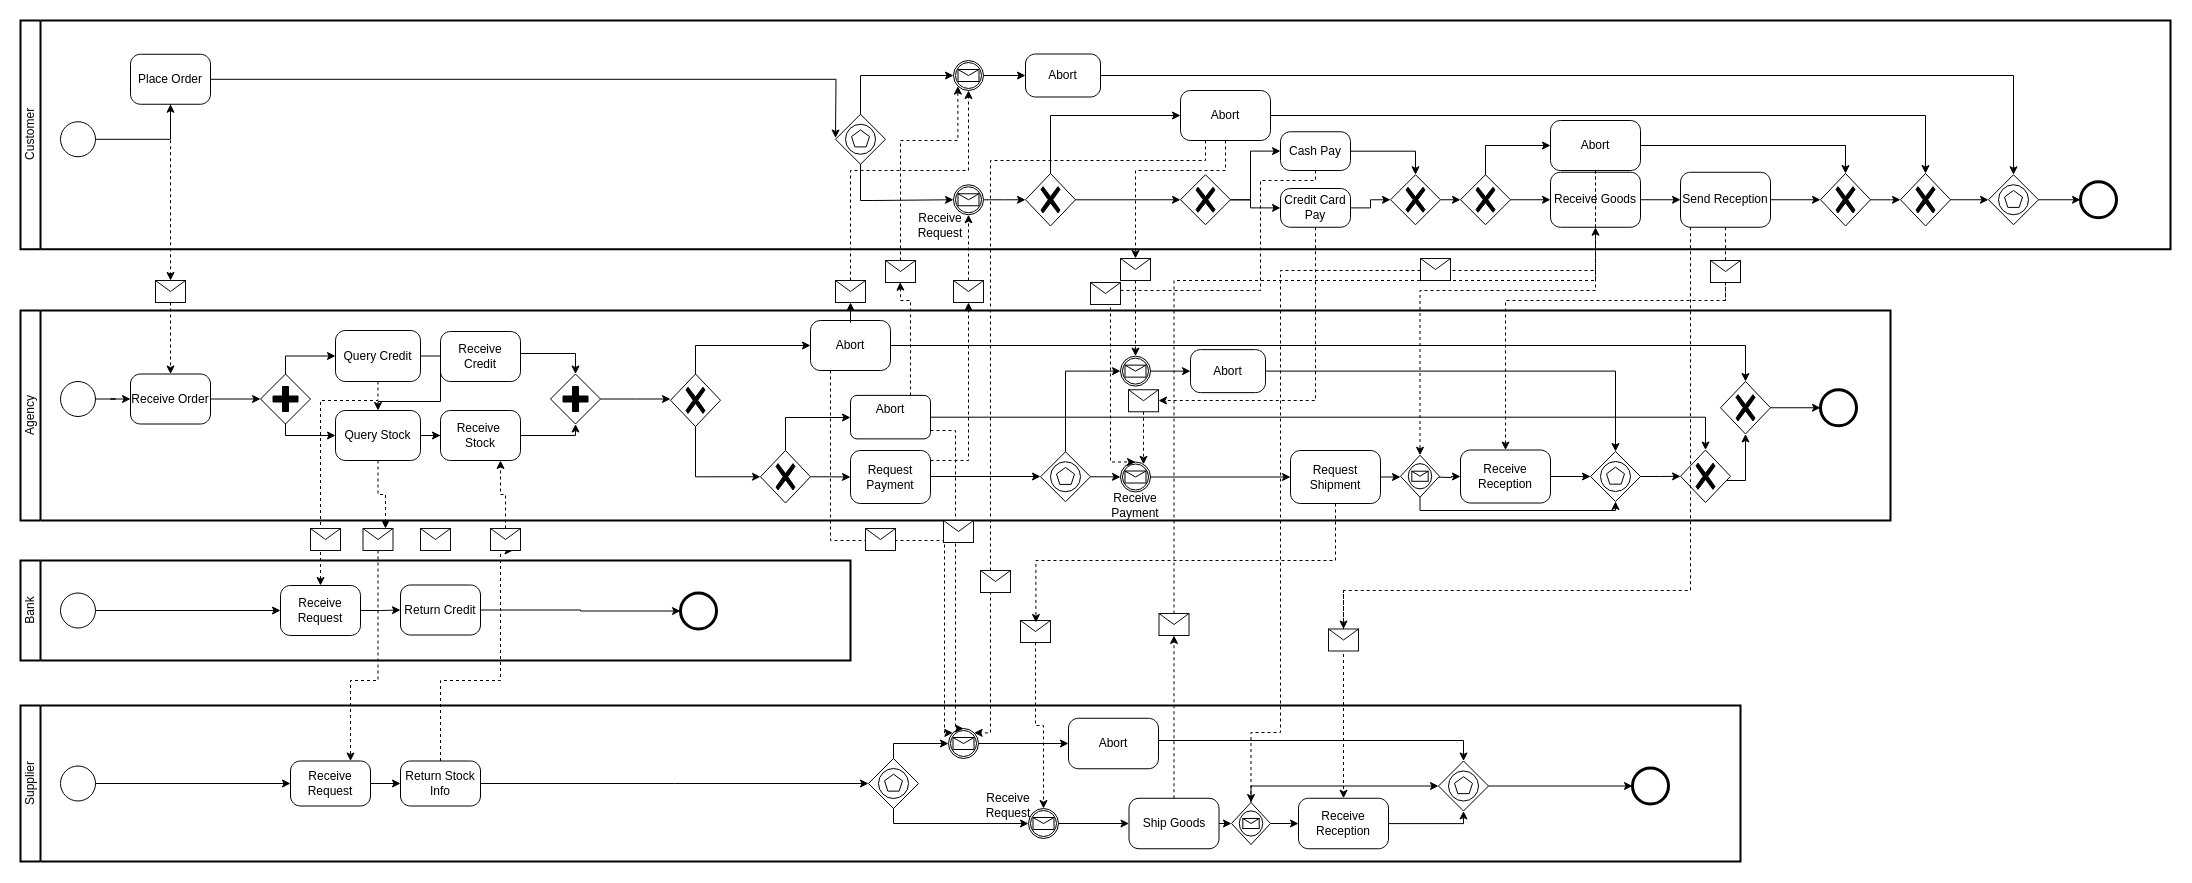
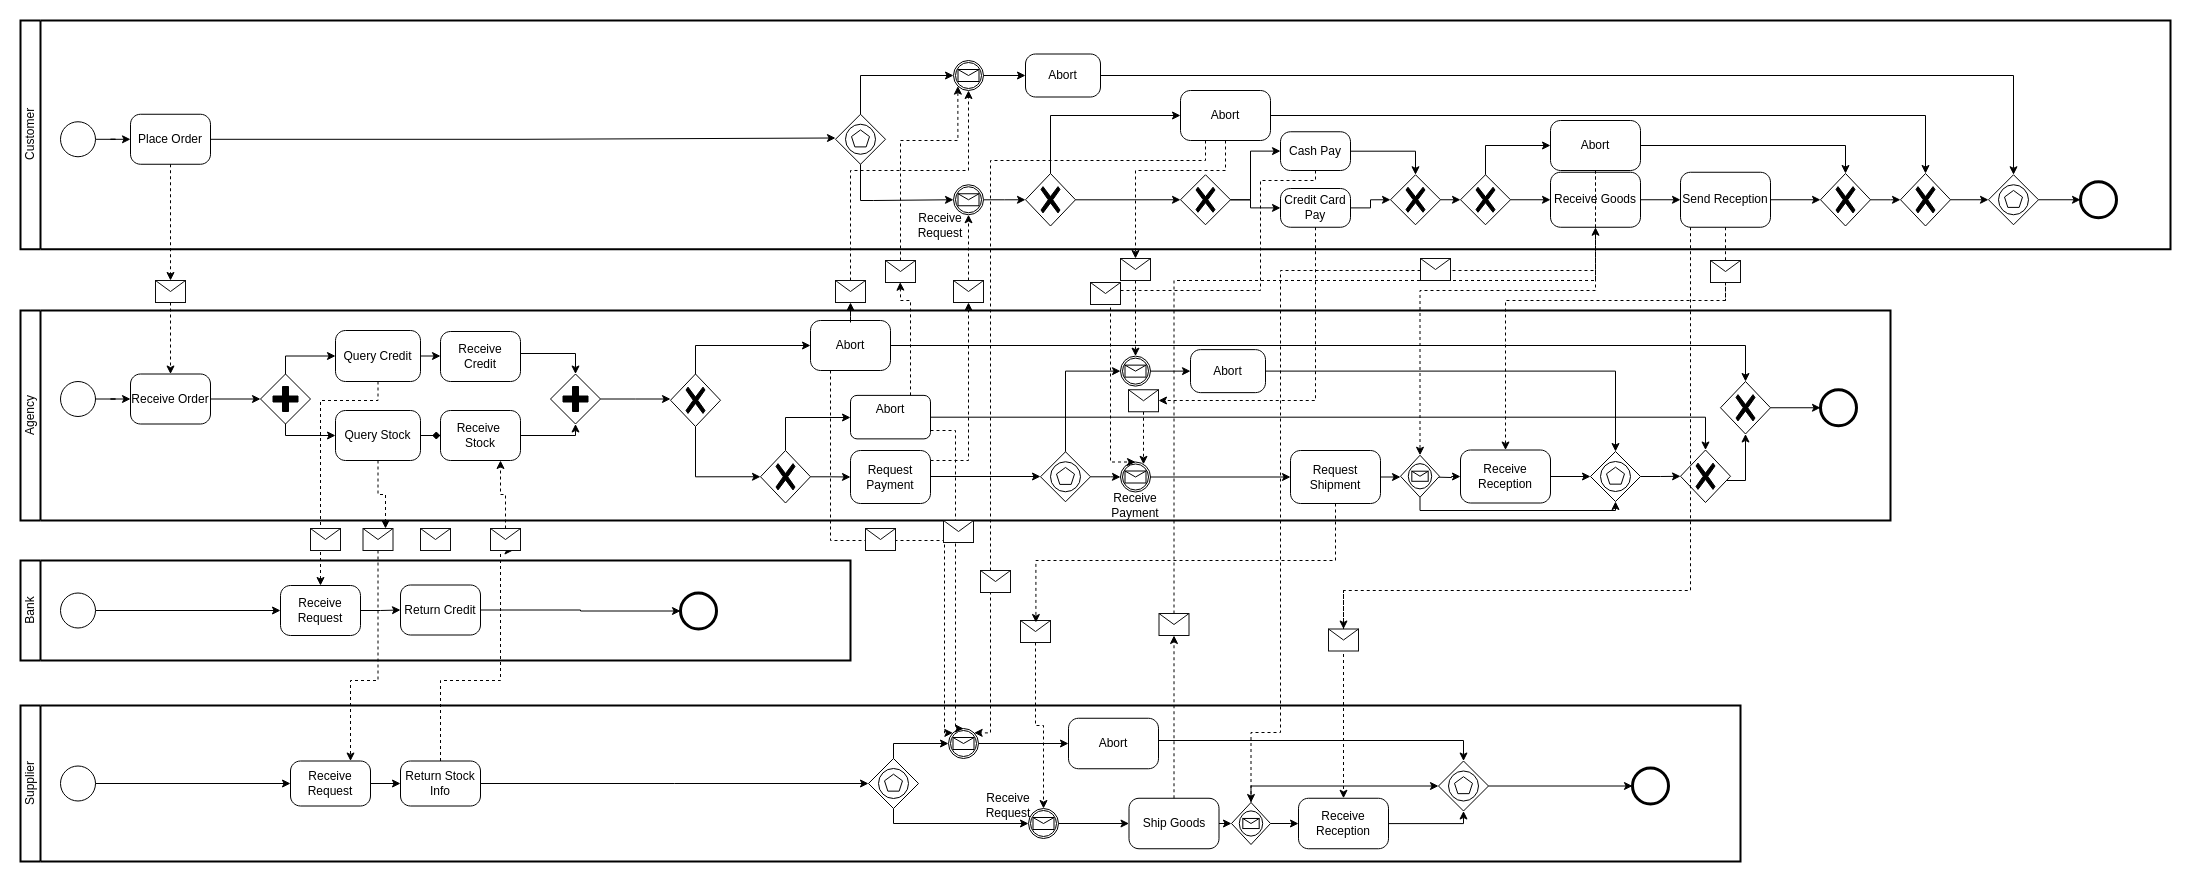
(171, 79) -> (171, 139)
(423, 402) -> (432, 356)
(432, 436) -> (431, 436)
